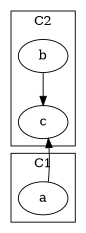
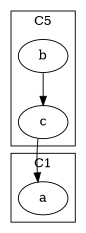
(43, 22) -> (43, 22)
(49, 165) -> (37, 159)
